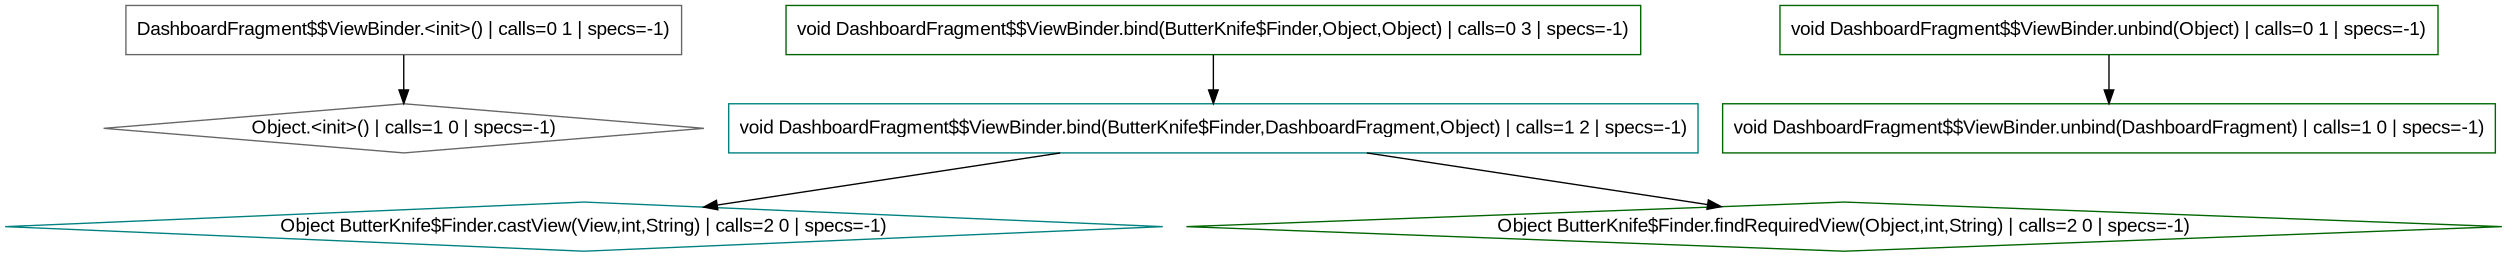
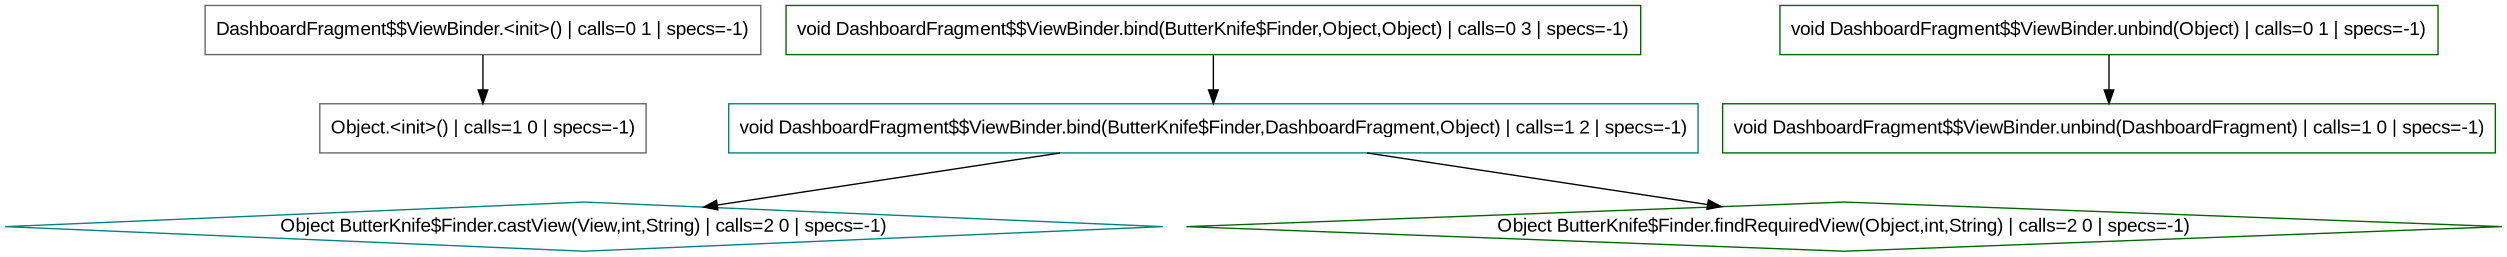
(404, 128) -> (483, 128)
